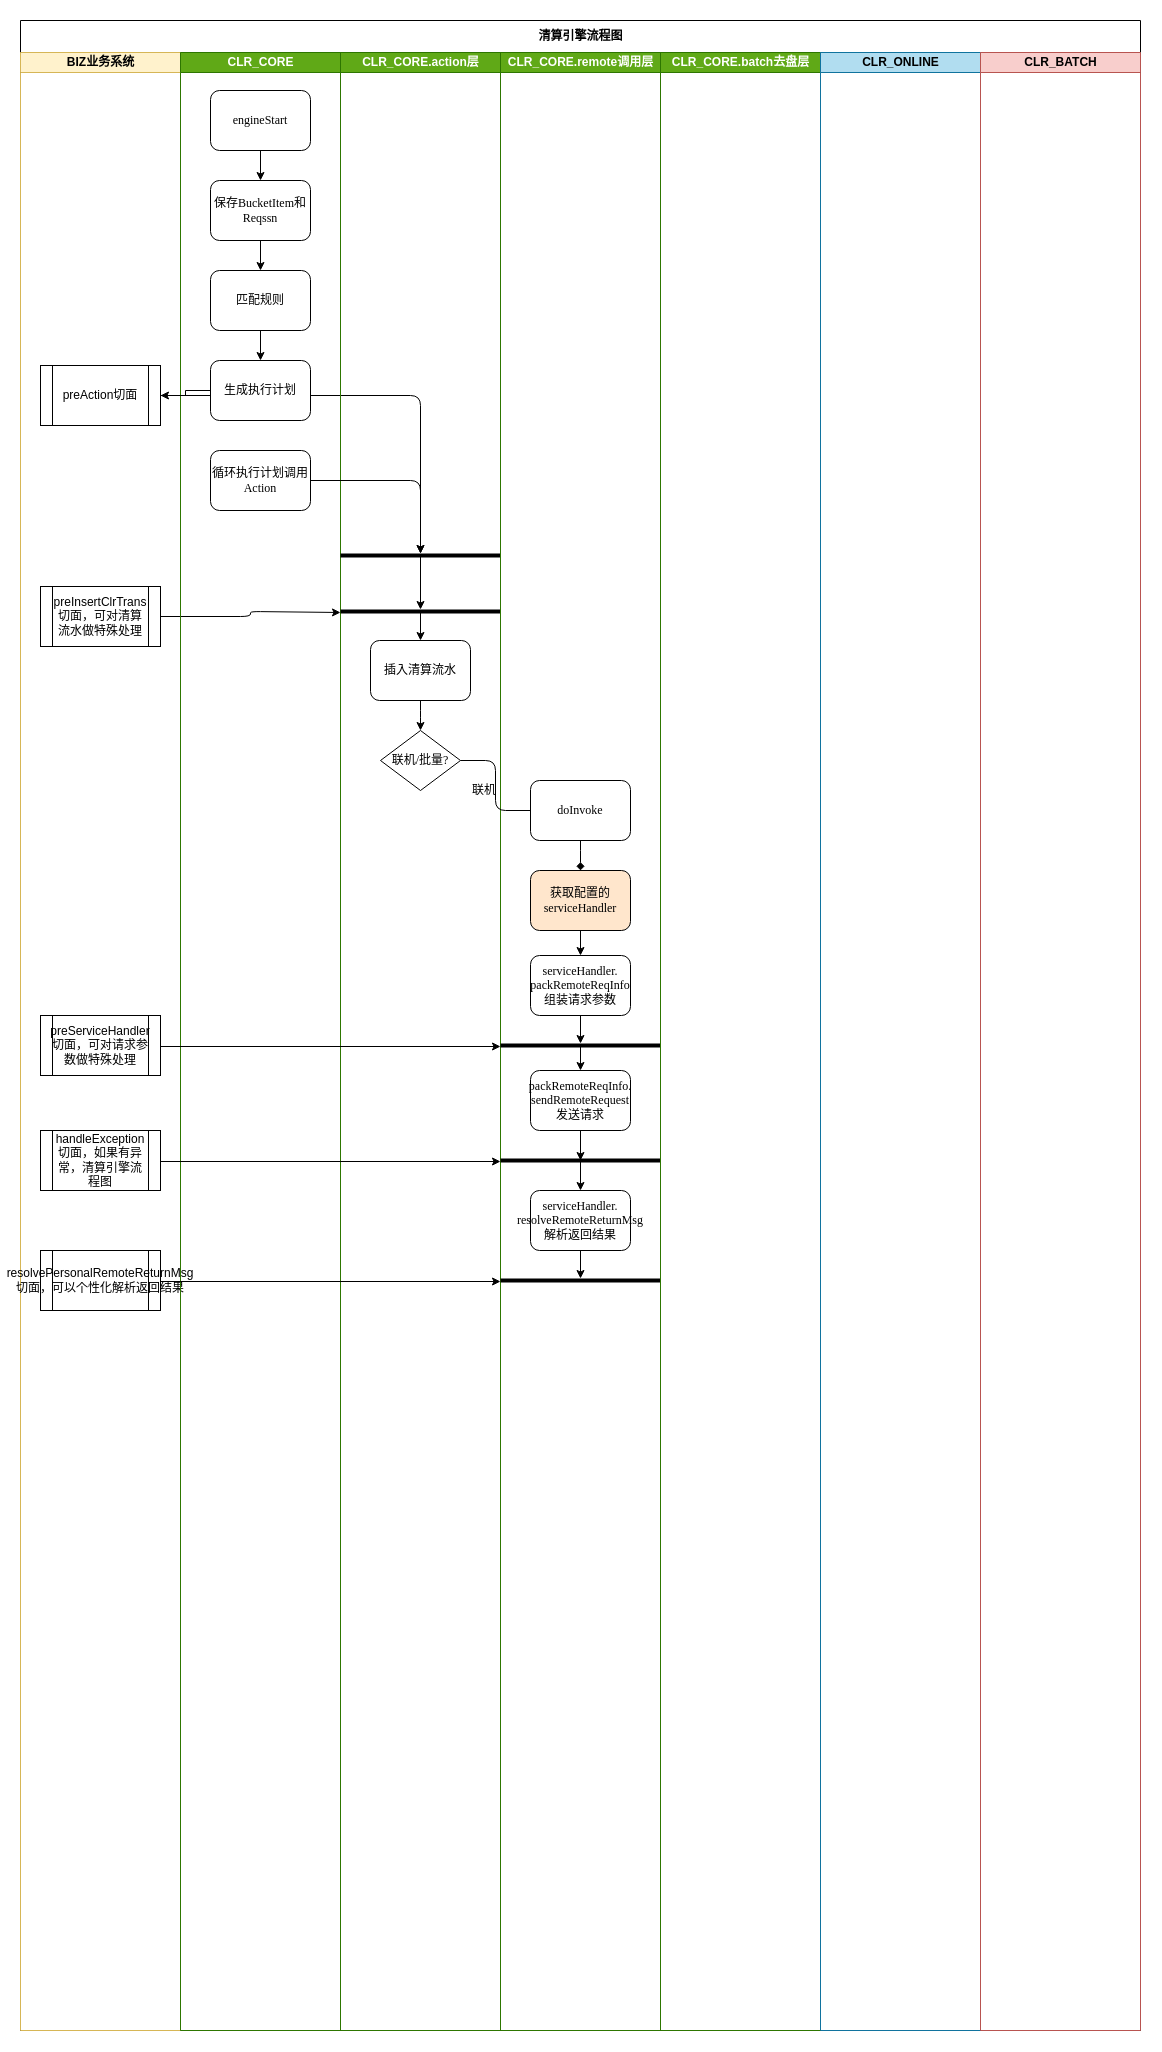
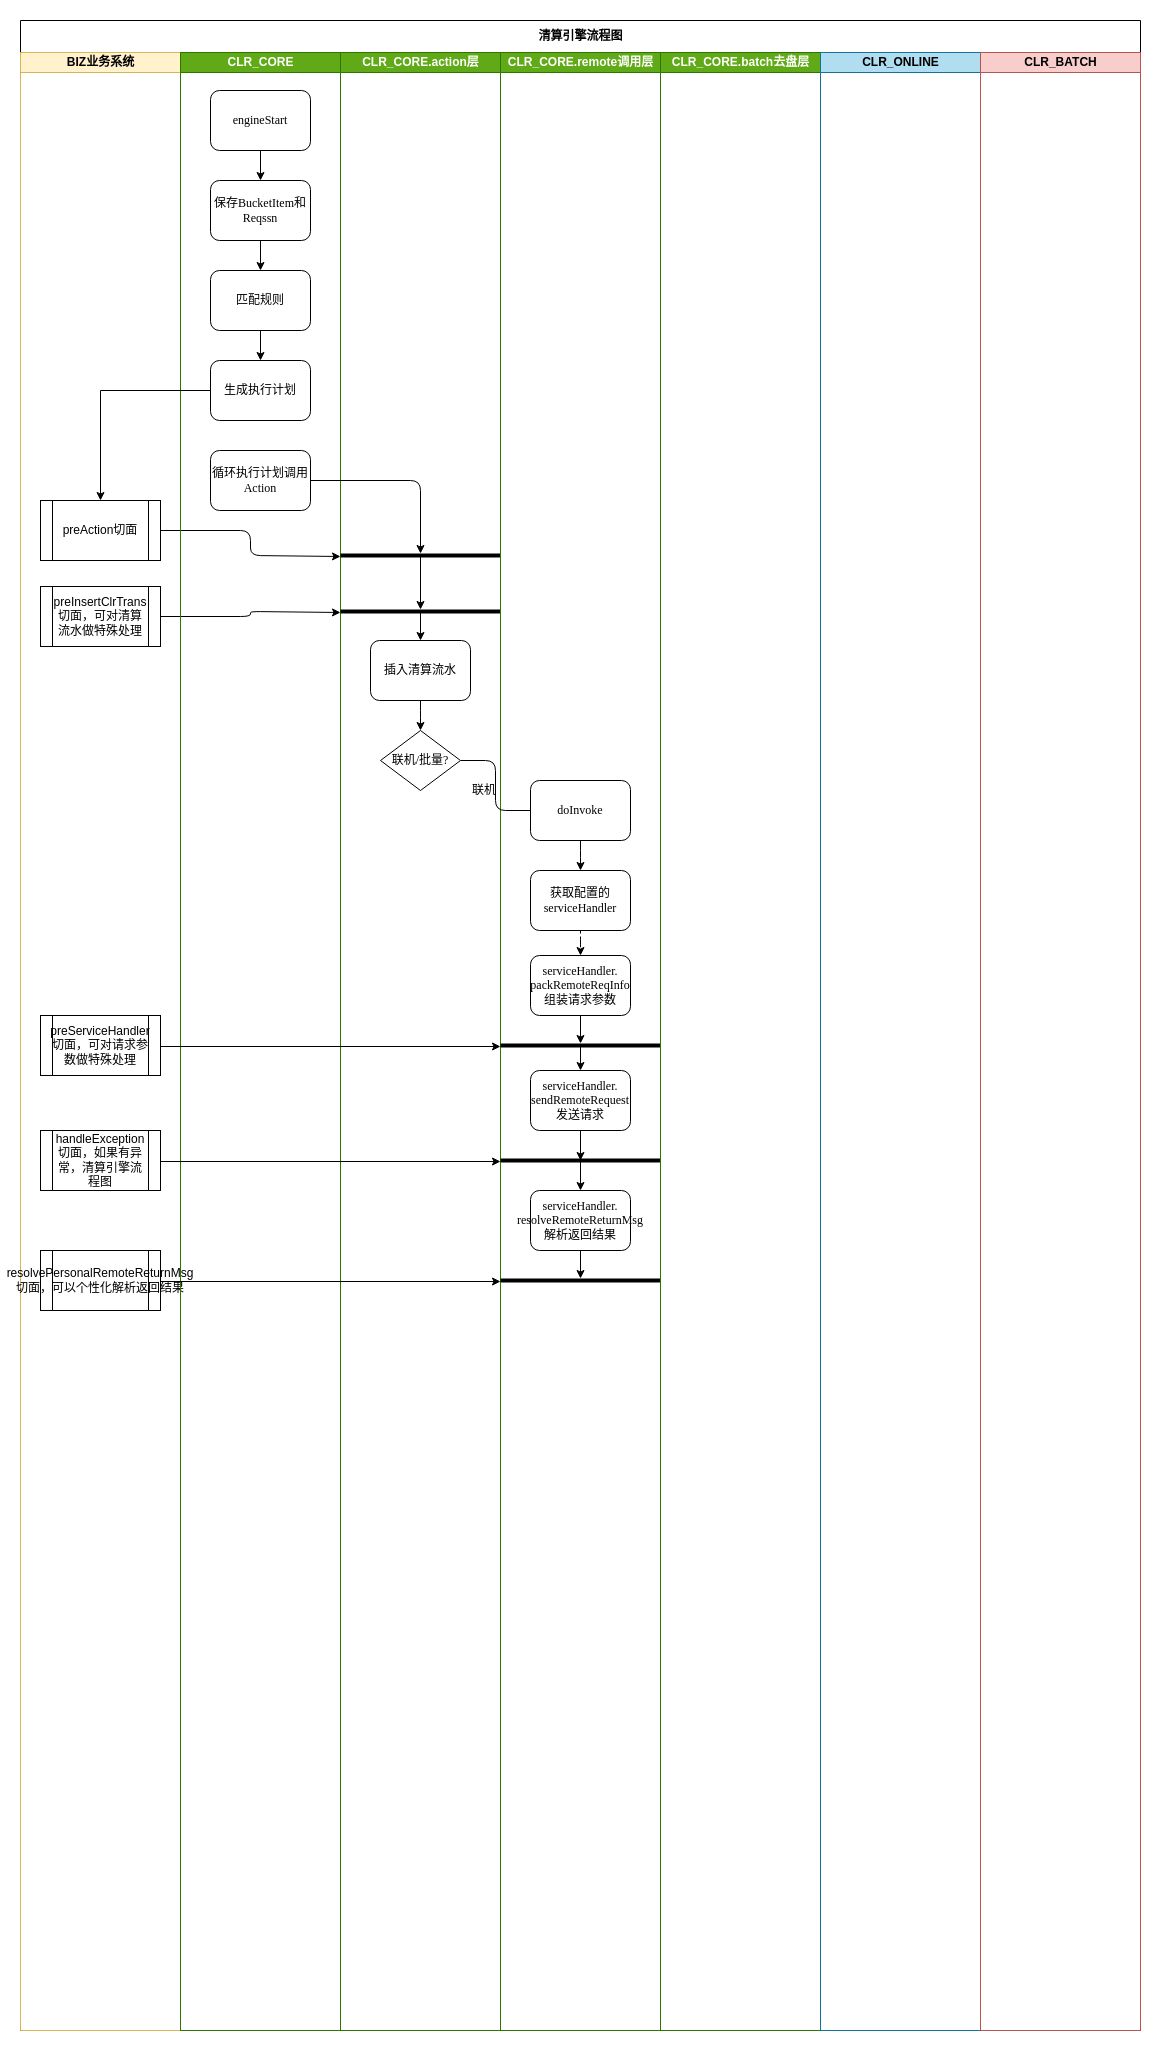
(101, 396) -> (101, 531)
(581, 862) -> (581, 862)
(581, 901) -> (581, 901)
(581, 945) -> (581, 945)
(581, 1101) -> (581, 1101)
